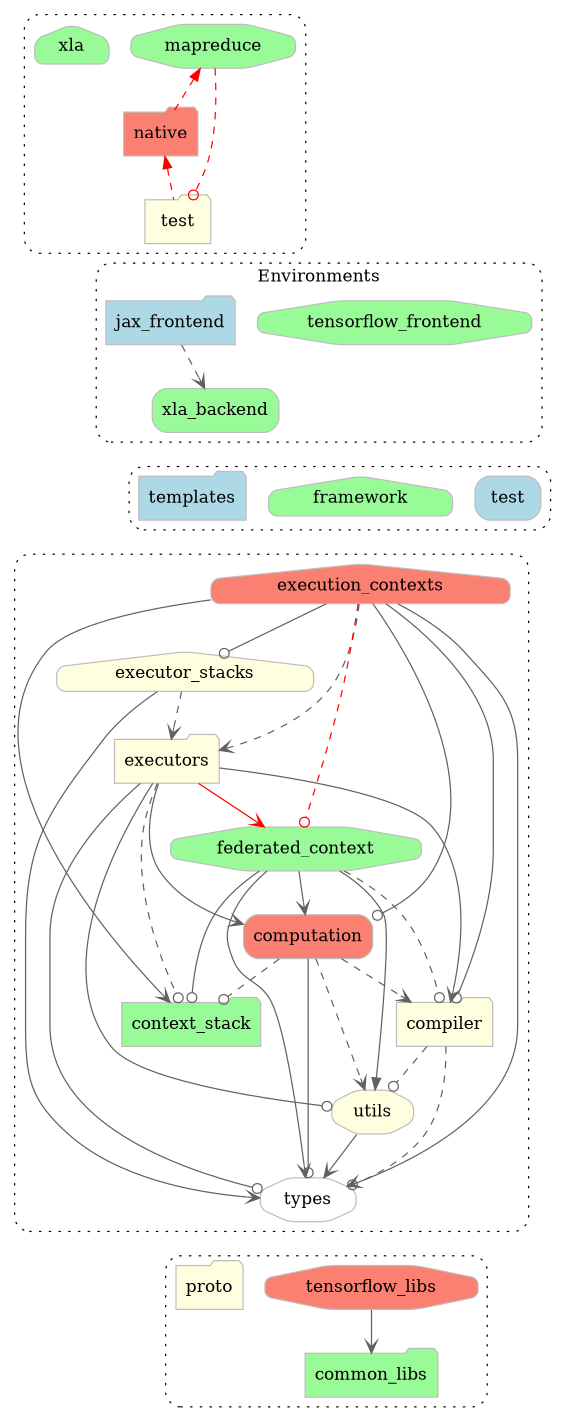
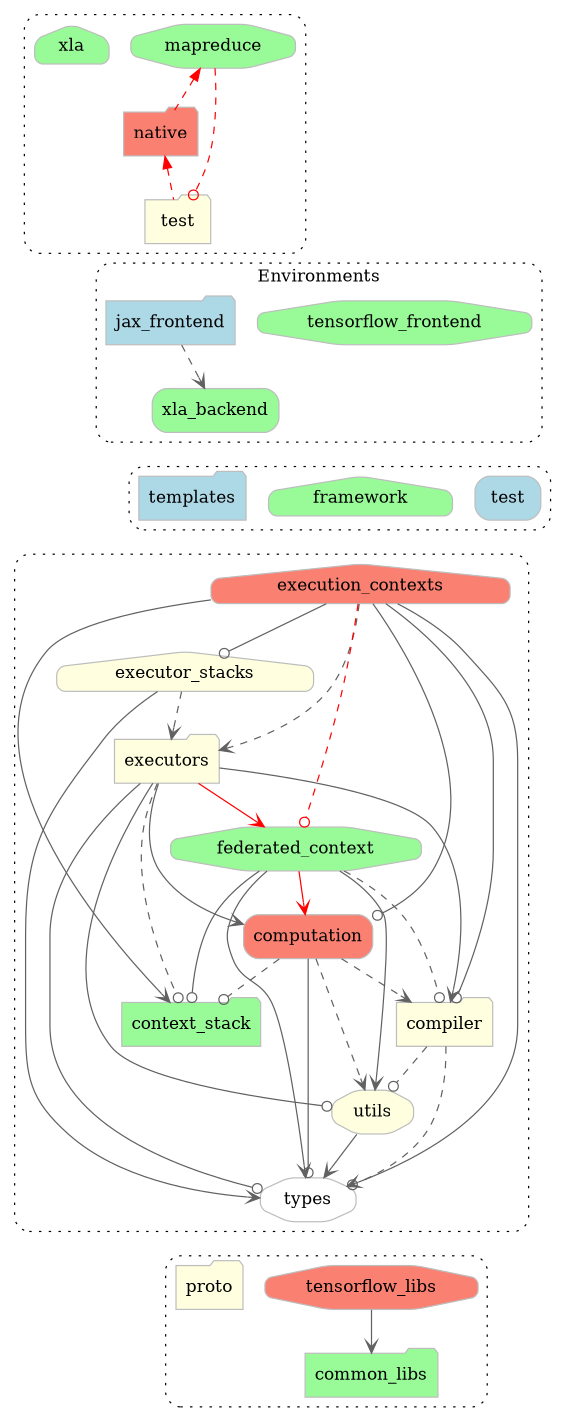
(301, 887) -> (301, 887)
(386, 965) -> (386, 965)
